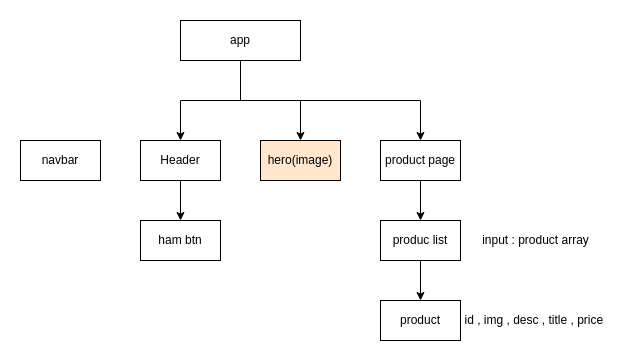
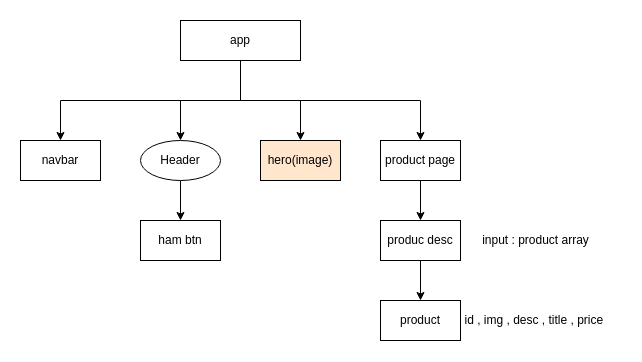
none -> (104, 101)
(181, 161) -> (181, 161)
(421, 241) -> (421, 241)
